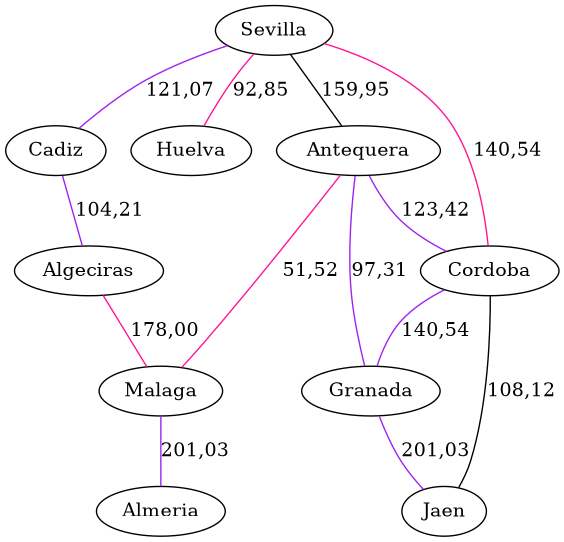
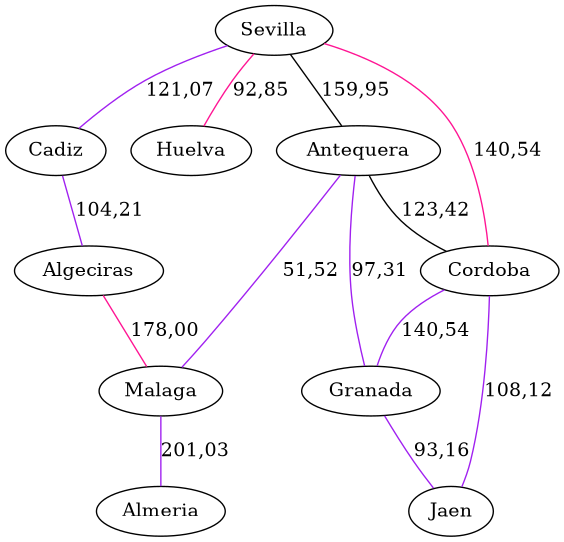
(401, 221) -> (401, 221)
(263, 272) -> (263, 272)
(485, 394) -> (483, 392)
(436, 451) -> (442, 451)
